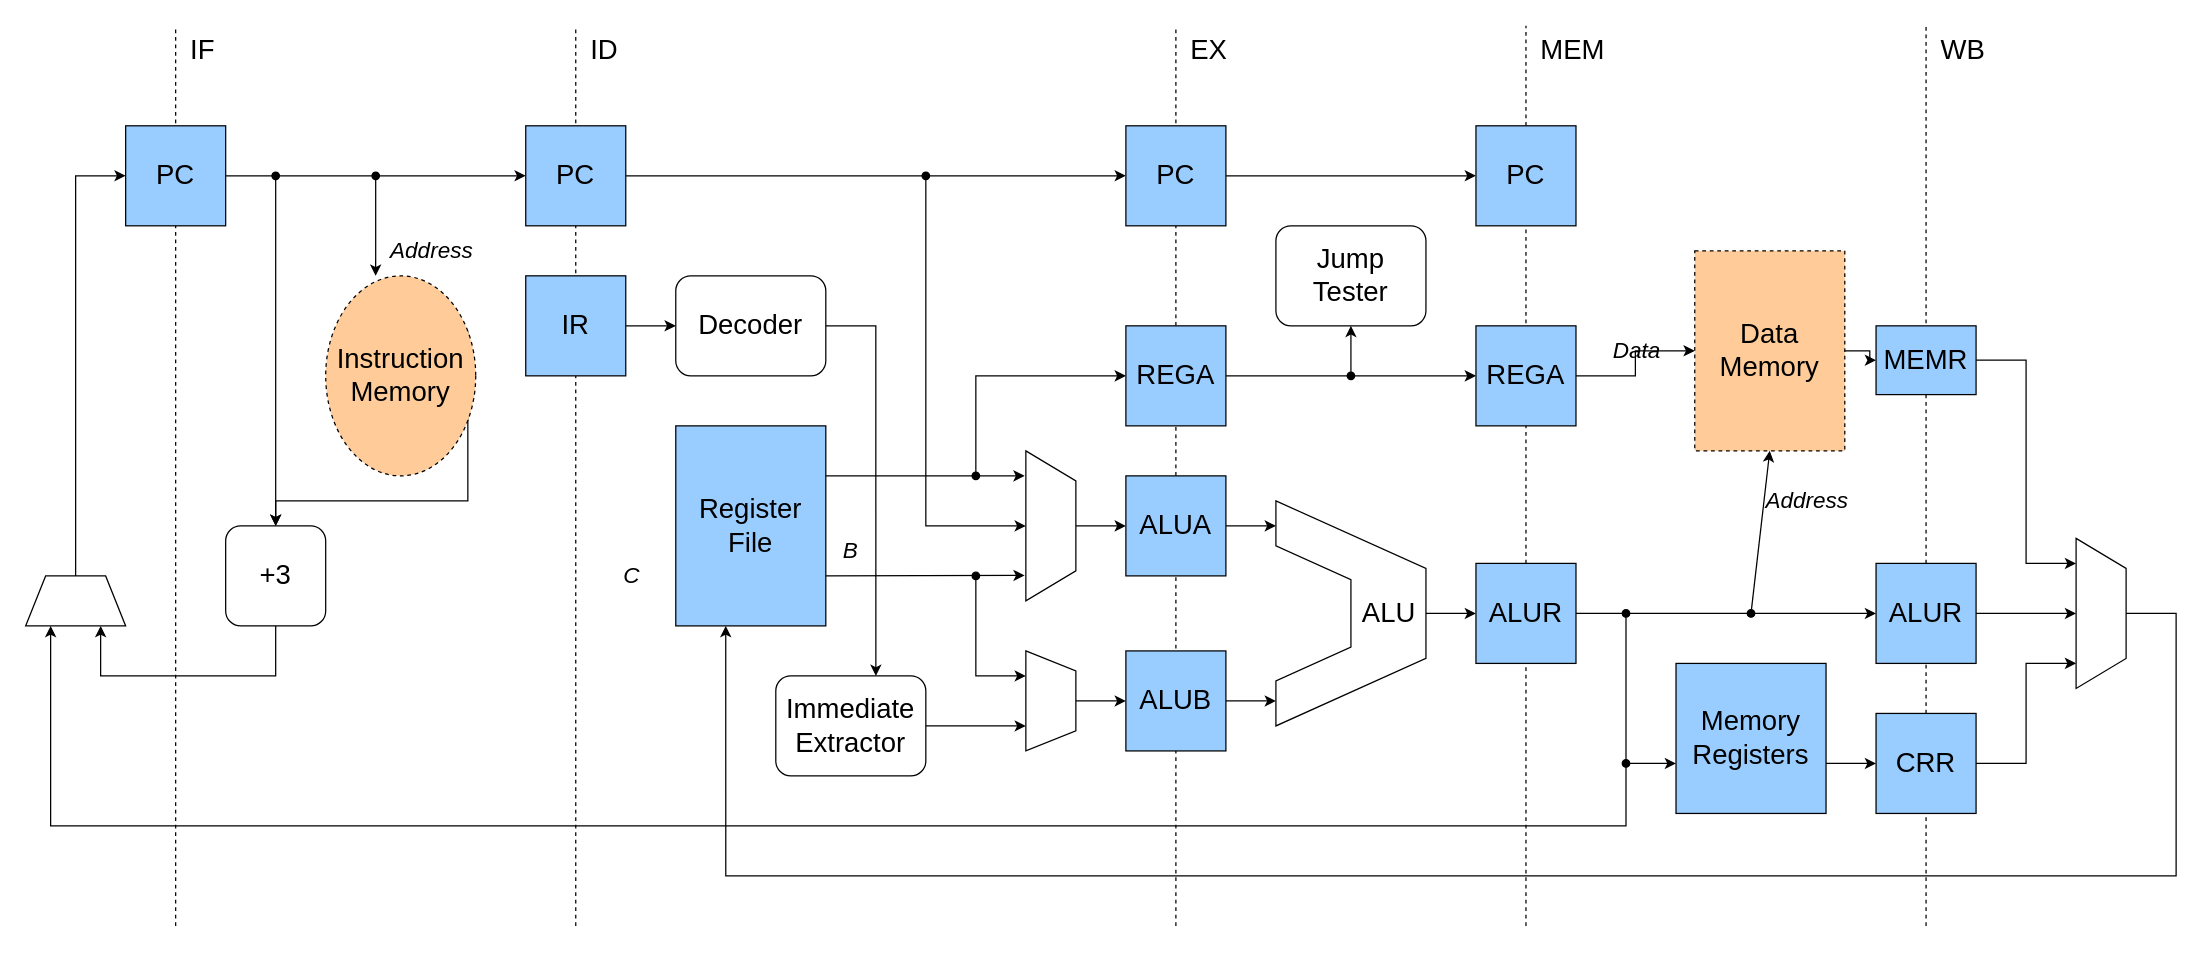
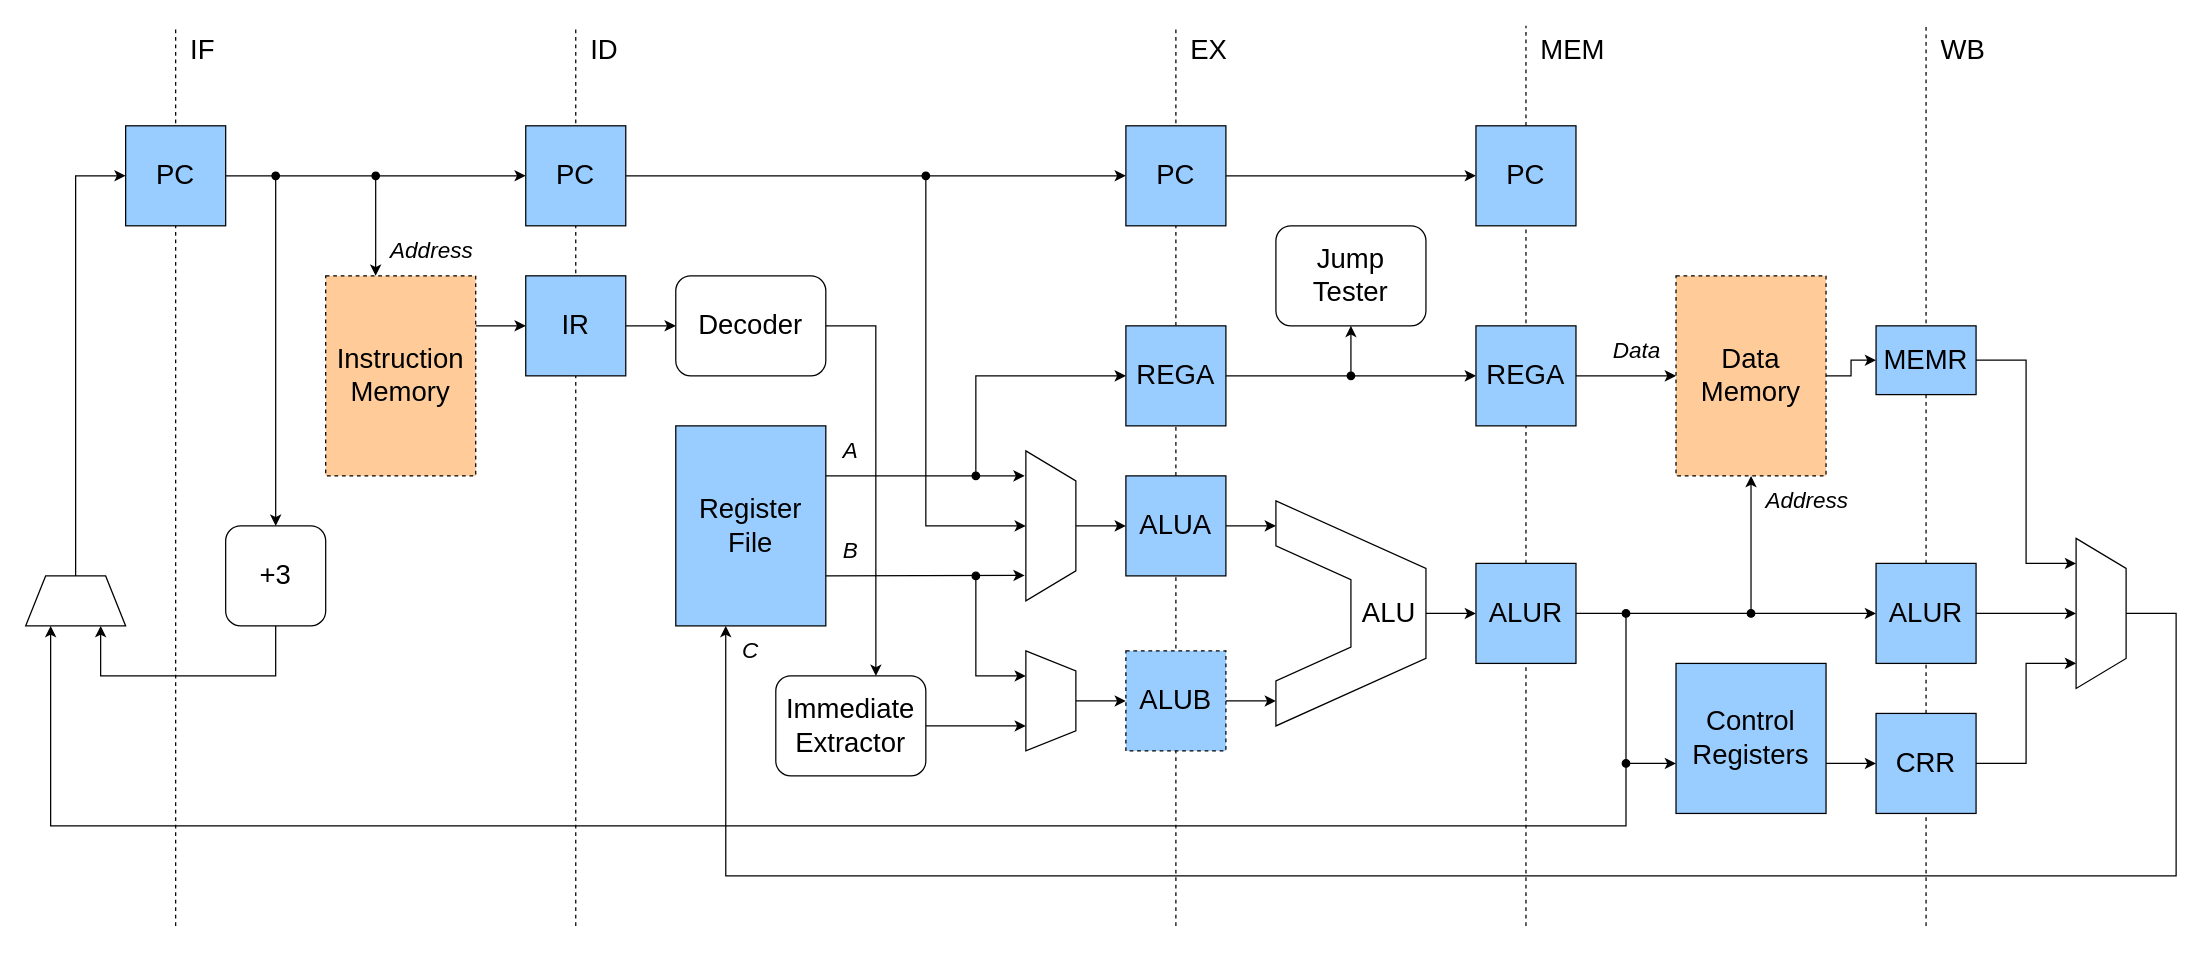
(1769, 351) -> (1751, 376)
(401, 376) -> (401, 376)
none -> (851, 451)
(418, 501) -> (497, 326)
(632, 576) -> (751, 651)
(1176, 701) -> (1176, 701)
(1751, 738) -> (1751, 738)
